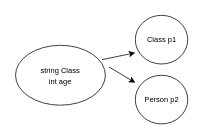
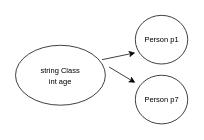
(162, 39) -> (162, 39)
(162, 99) -> (162, 99)
